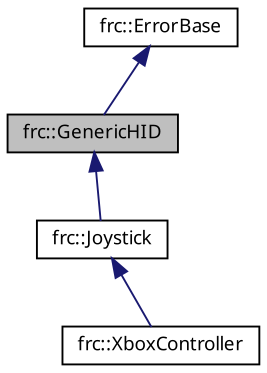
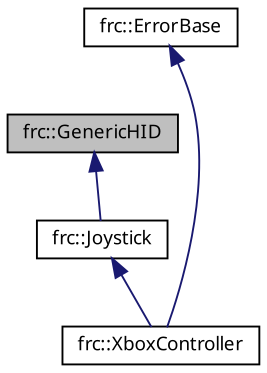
(121, 89) -> (197, 196)
